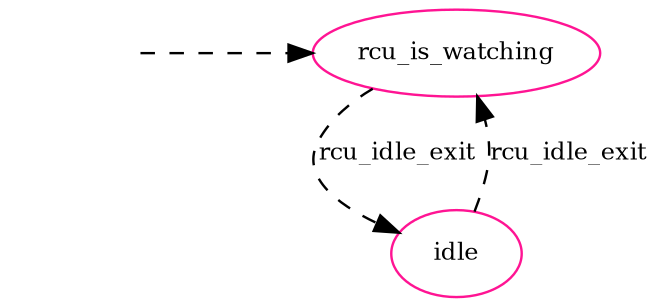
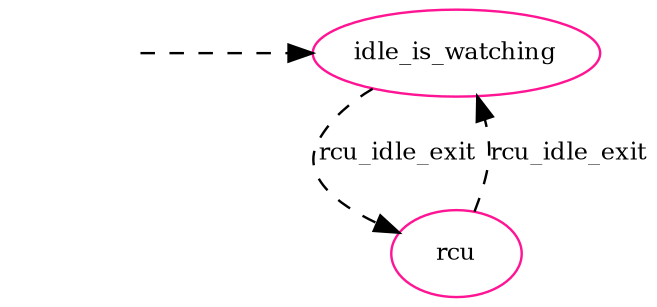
(456, 53) -> (456, 53)
(456, 254) -> (456, 254)
